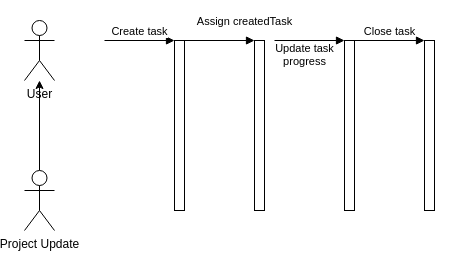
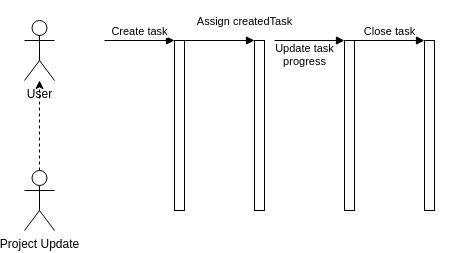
(40, 128) -> (40, 128)
